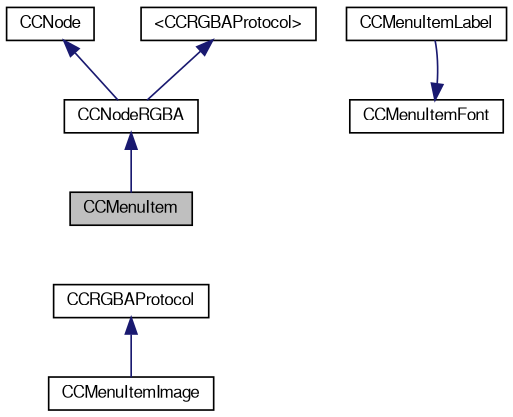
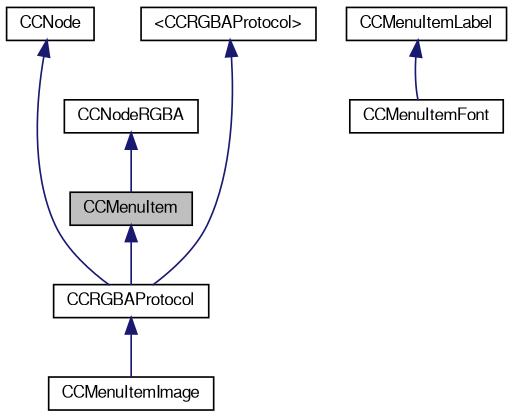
(437, 62) -> (416, 79)
(174, 76) -> (222, 183)
(97, 77) -> (42, 182)
none -> (131, 264)
